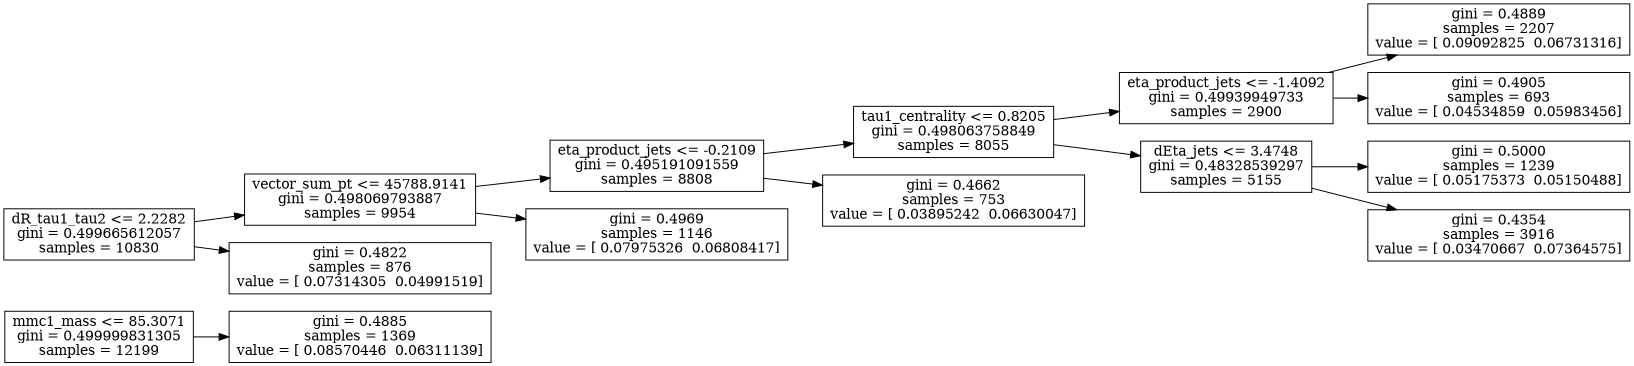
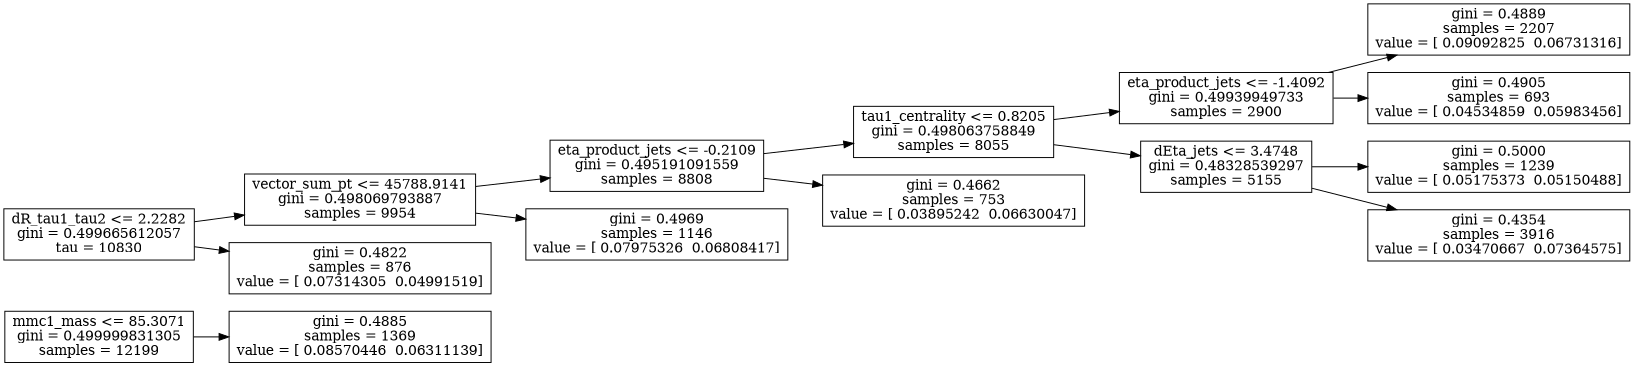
(99, 234) -> (99, 234)
